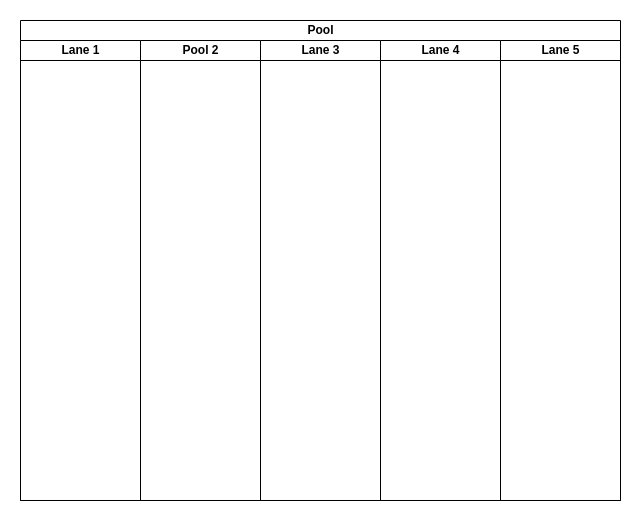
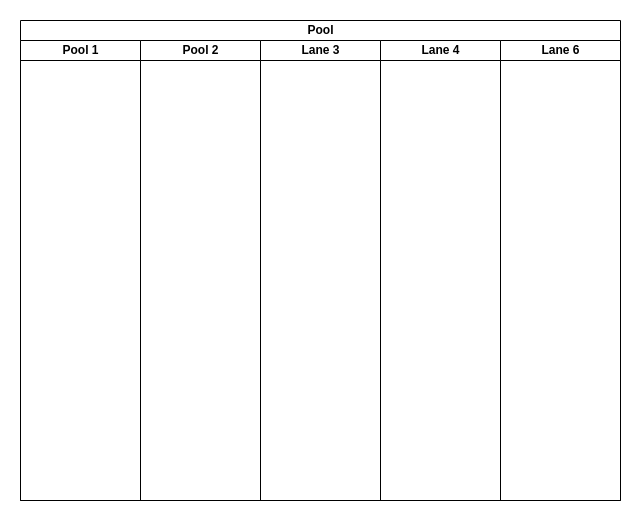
(81, 51) -> (81, 51)
(561, 51) -> (561, 51)
